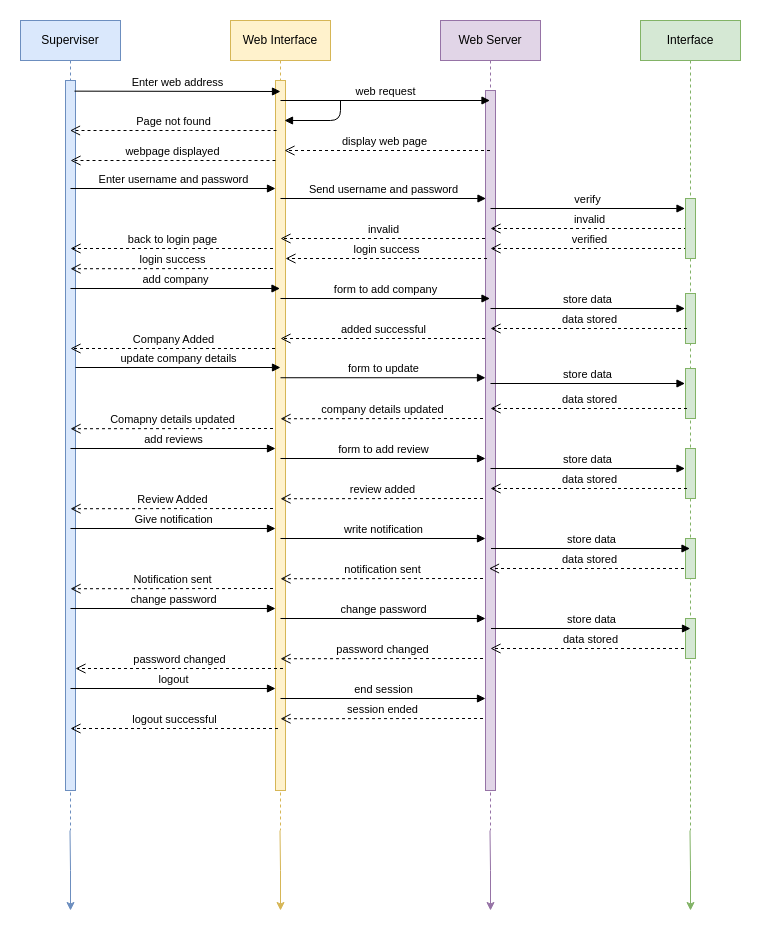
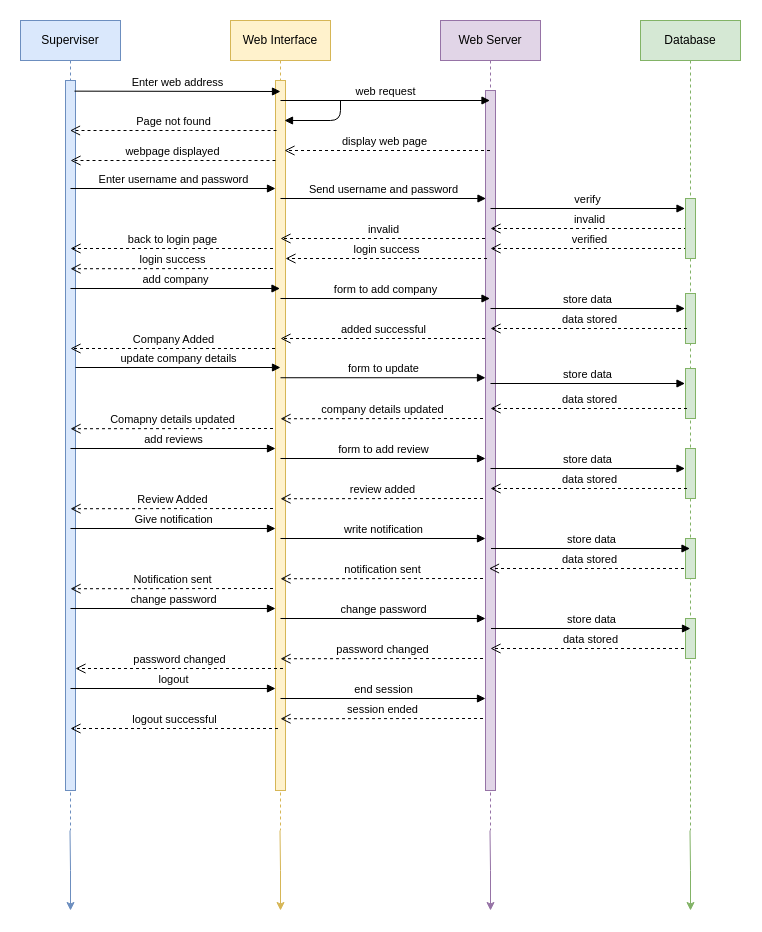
(691, 41) -> (691, 41)
